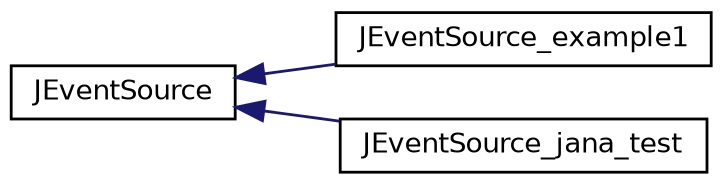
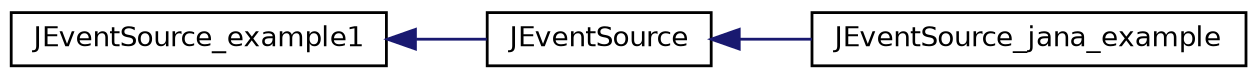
(300, 69) -> (451, 39)
(524, 146) -> (1029, 39)
